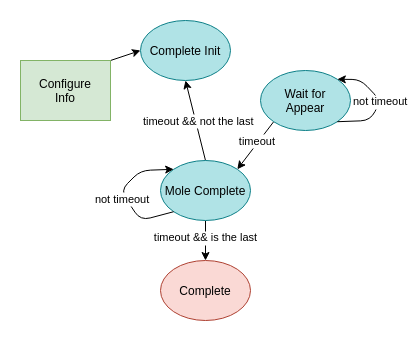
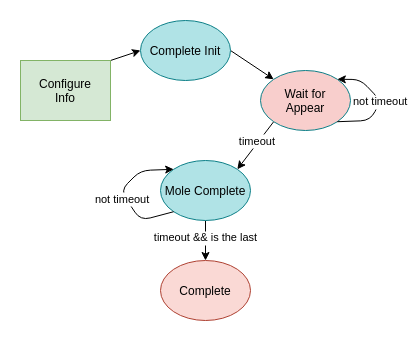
none -> (249, 63)
(306, 101) -> (306, 101)
(196, 124) -> none
